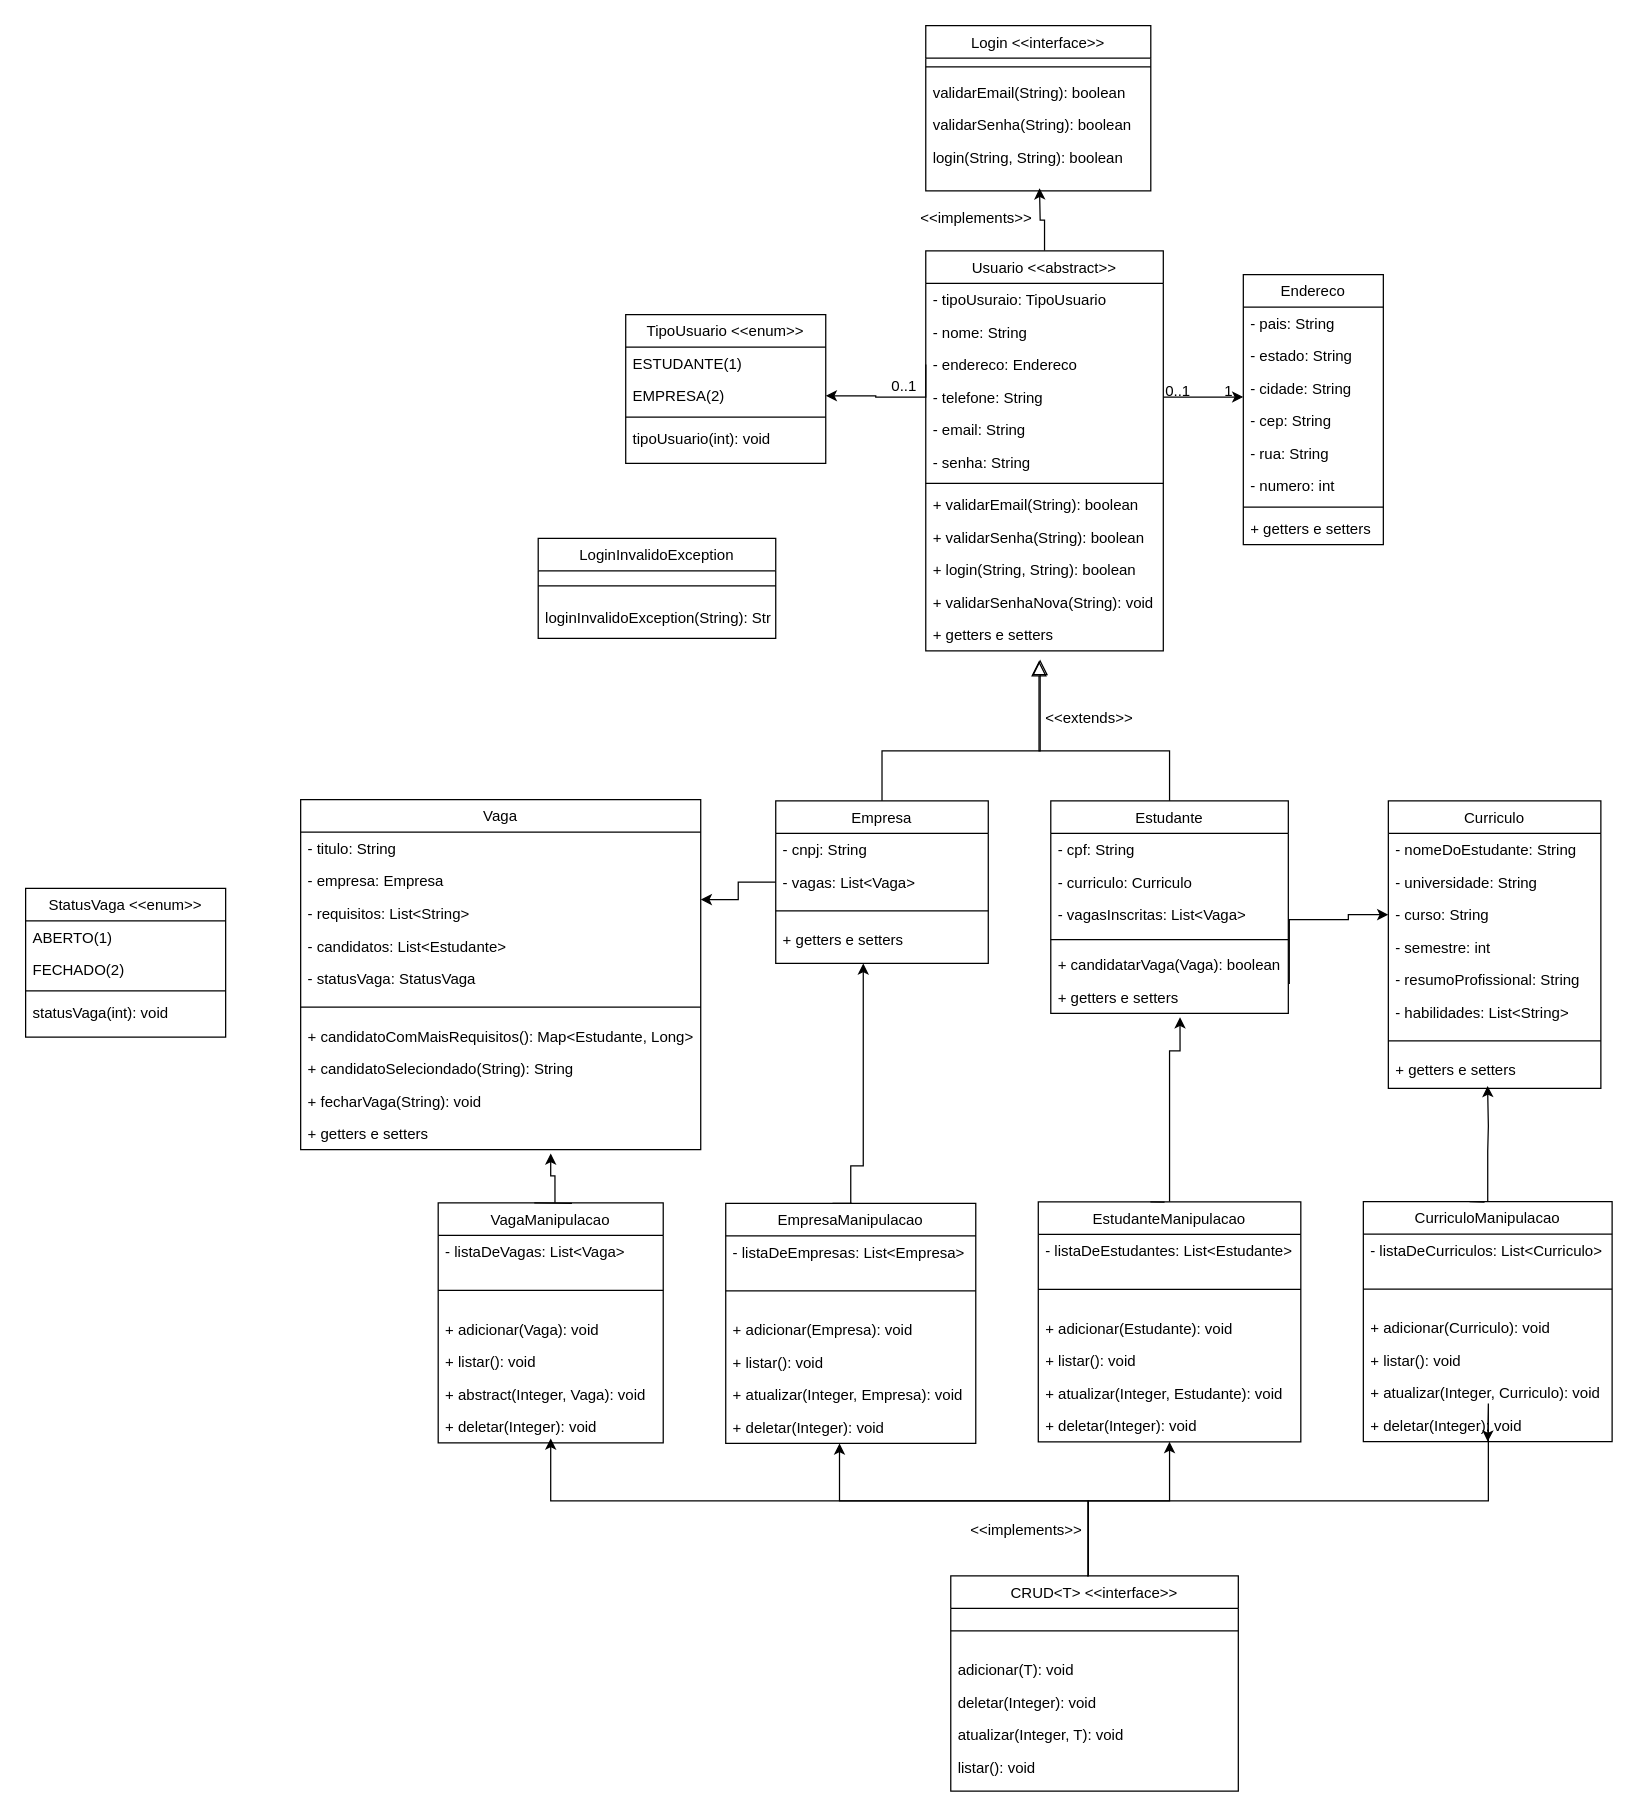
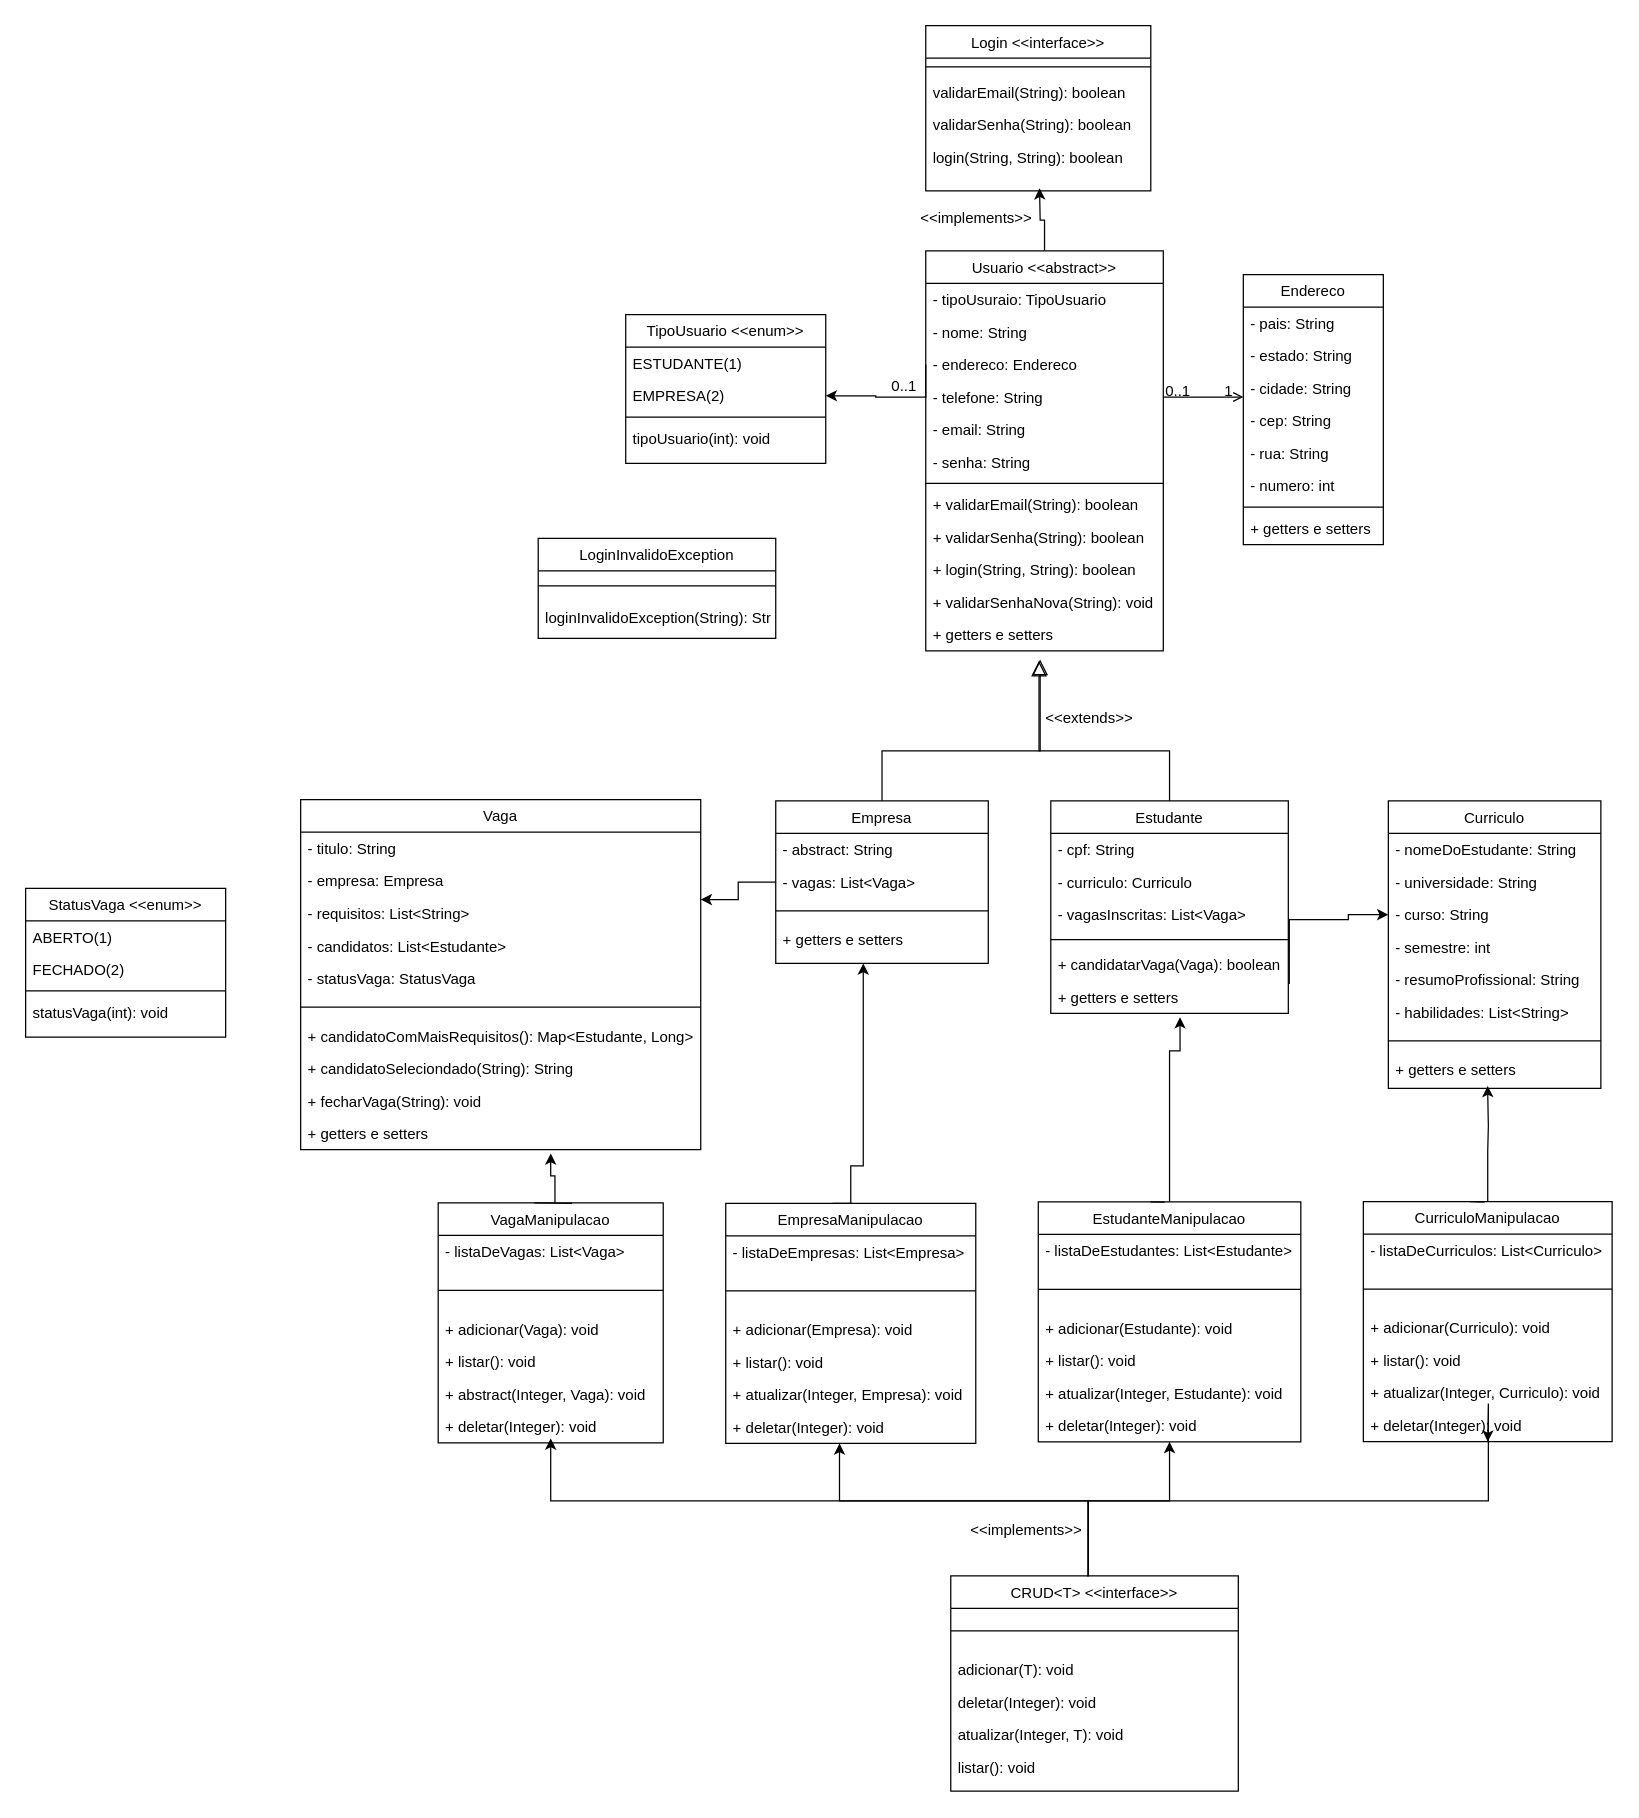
(1233, 397) -> (1235, 397)
(834, 850) -> (850, 850)
